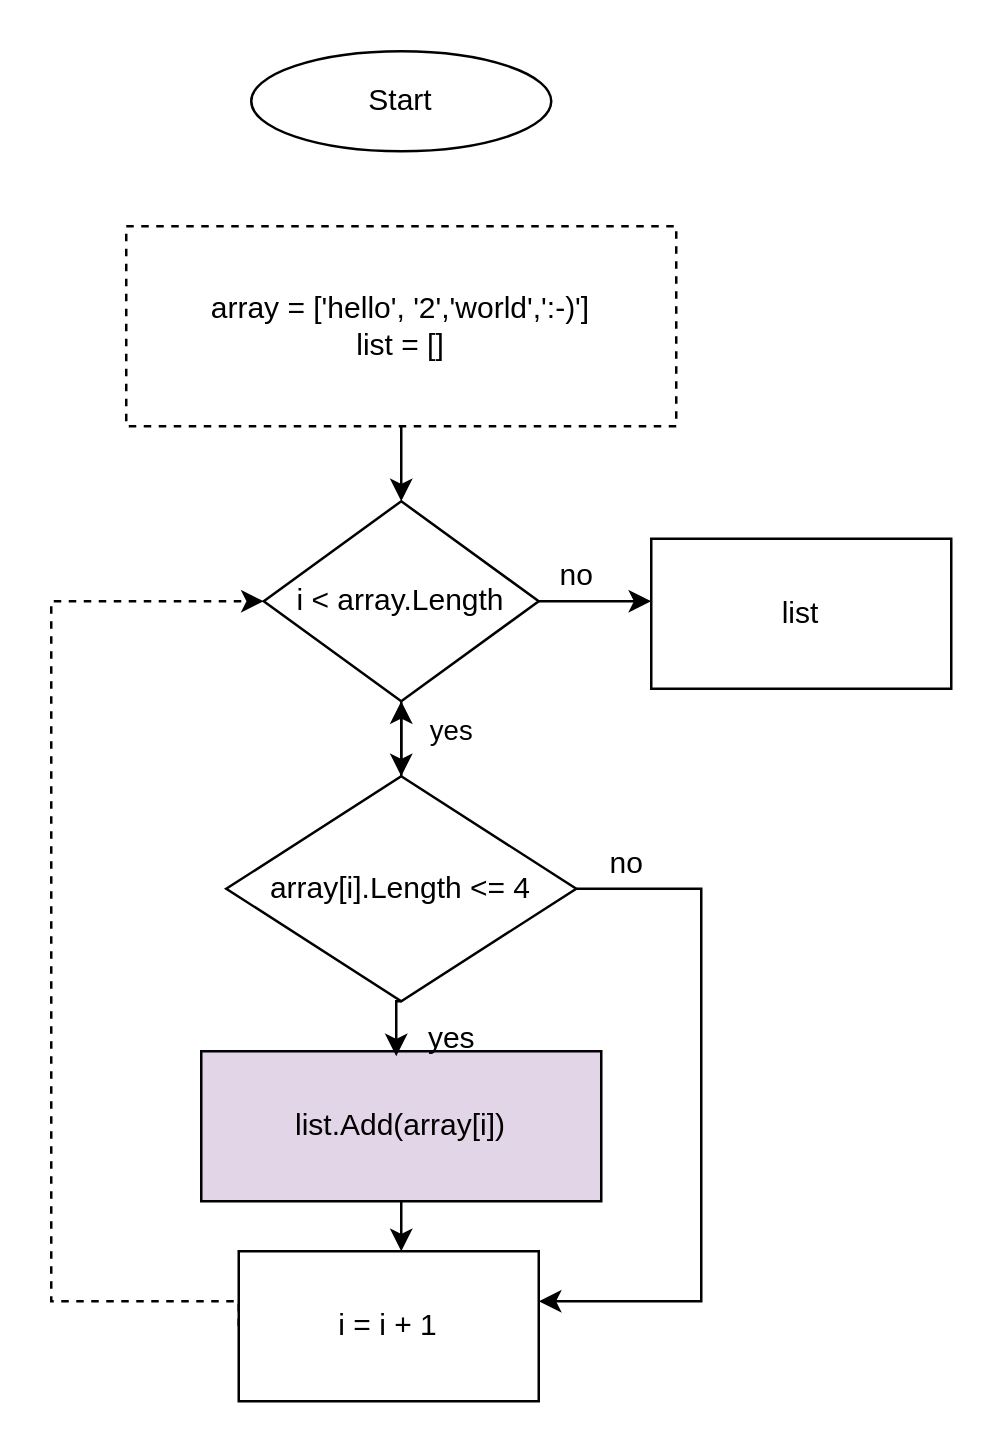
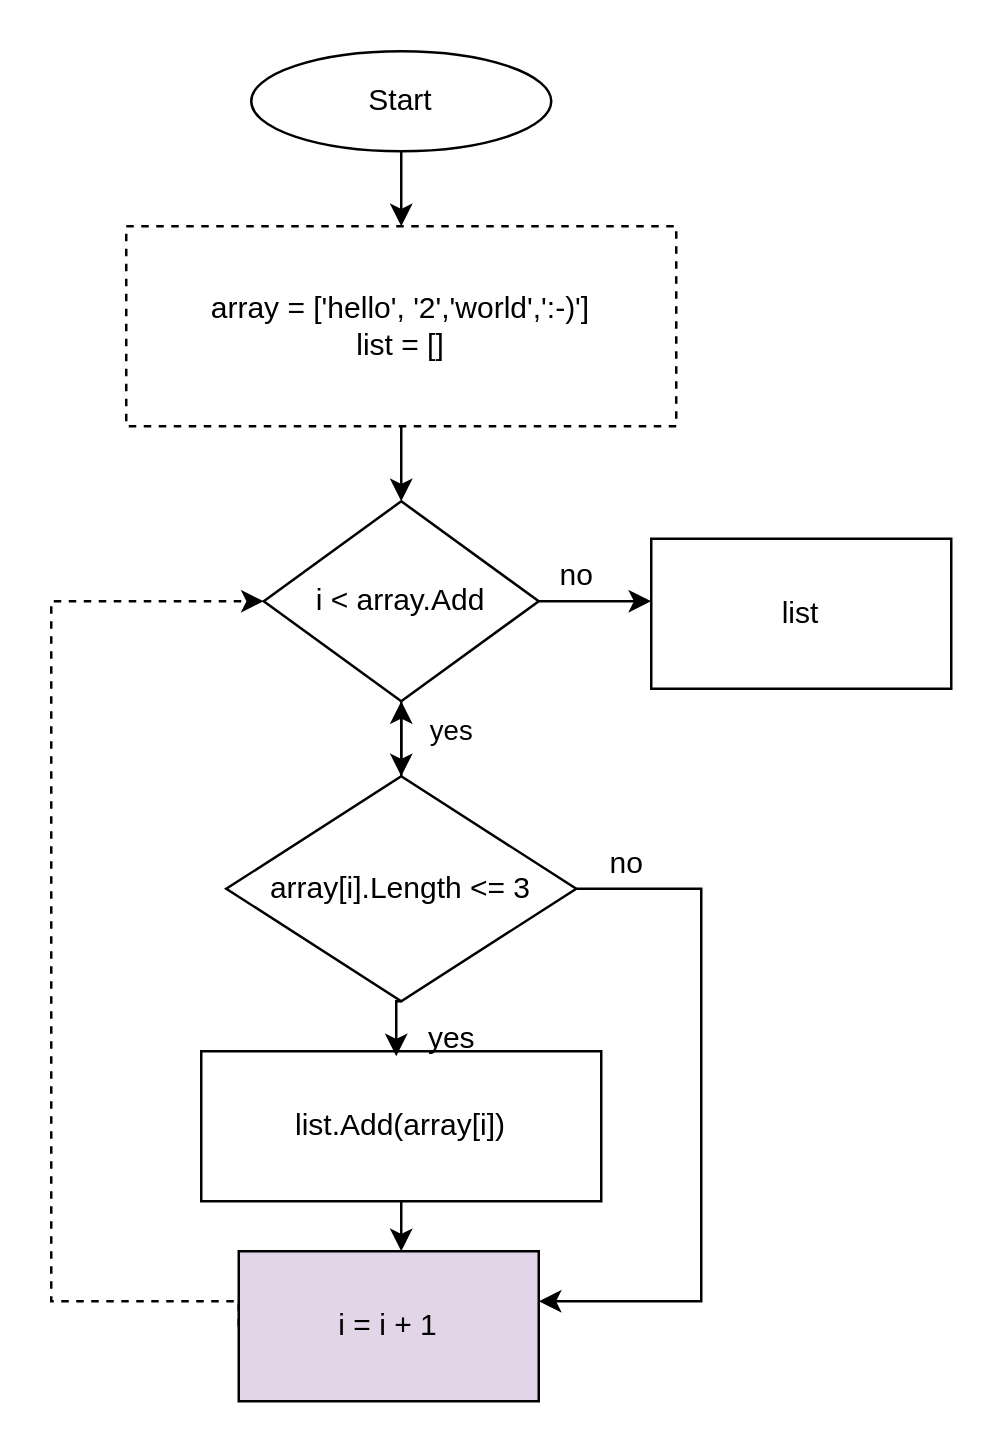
none -> (401, 197)
(401, 601) -> (401, 601)
(401, 889) -> (401, 889)
(401, 1126) -> (401, 1126)
(389, 1326) -> (389, 1326)
